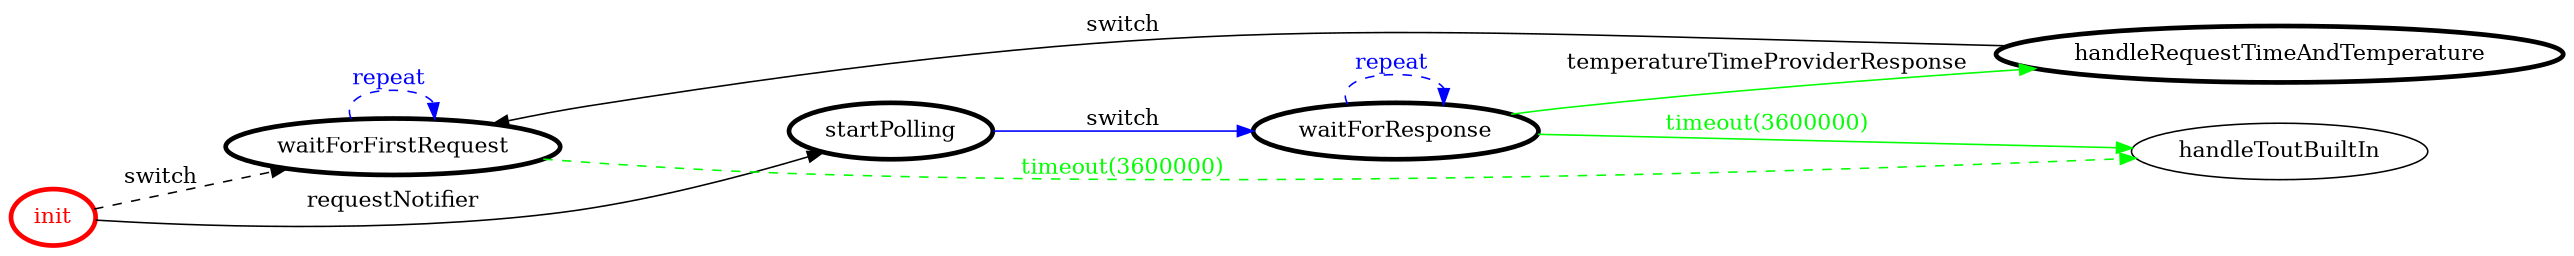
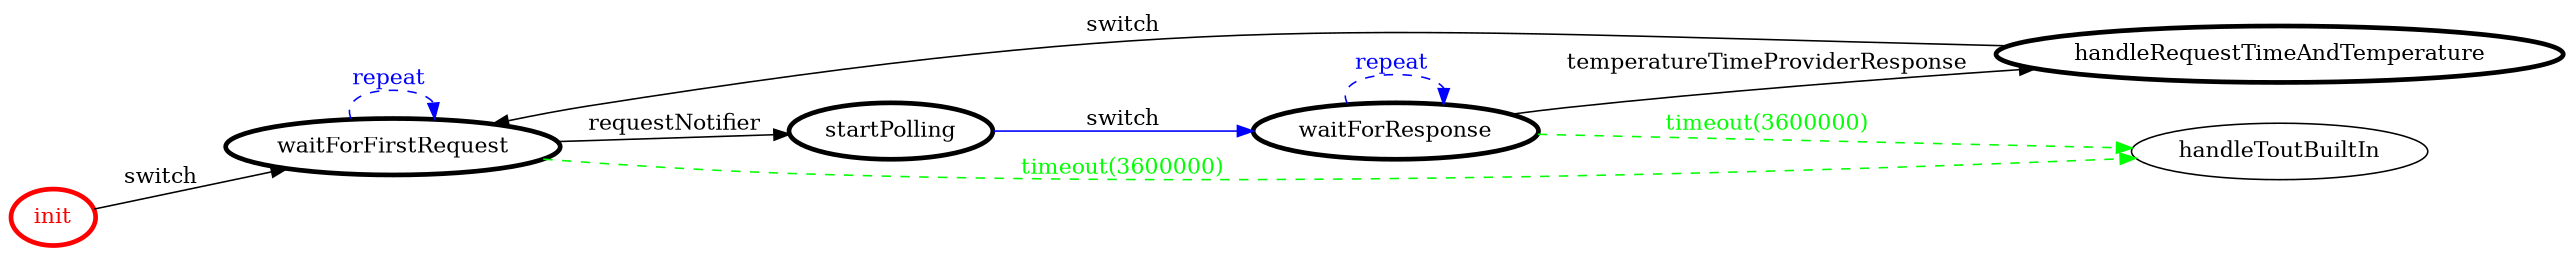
(1765, 89) -> (1765, 89)
(1827, 141) -> (1827, 141)
(183, 190) -> (183, 190)
(455, 222) -> (666, 138)
